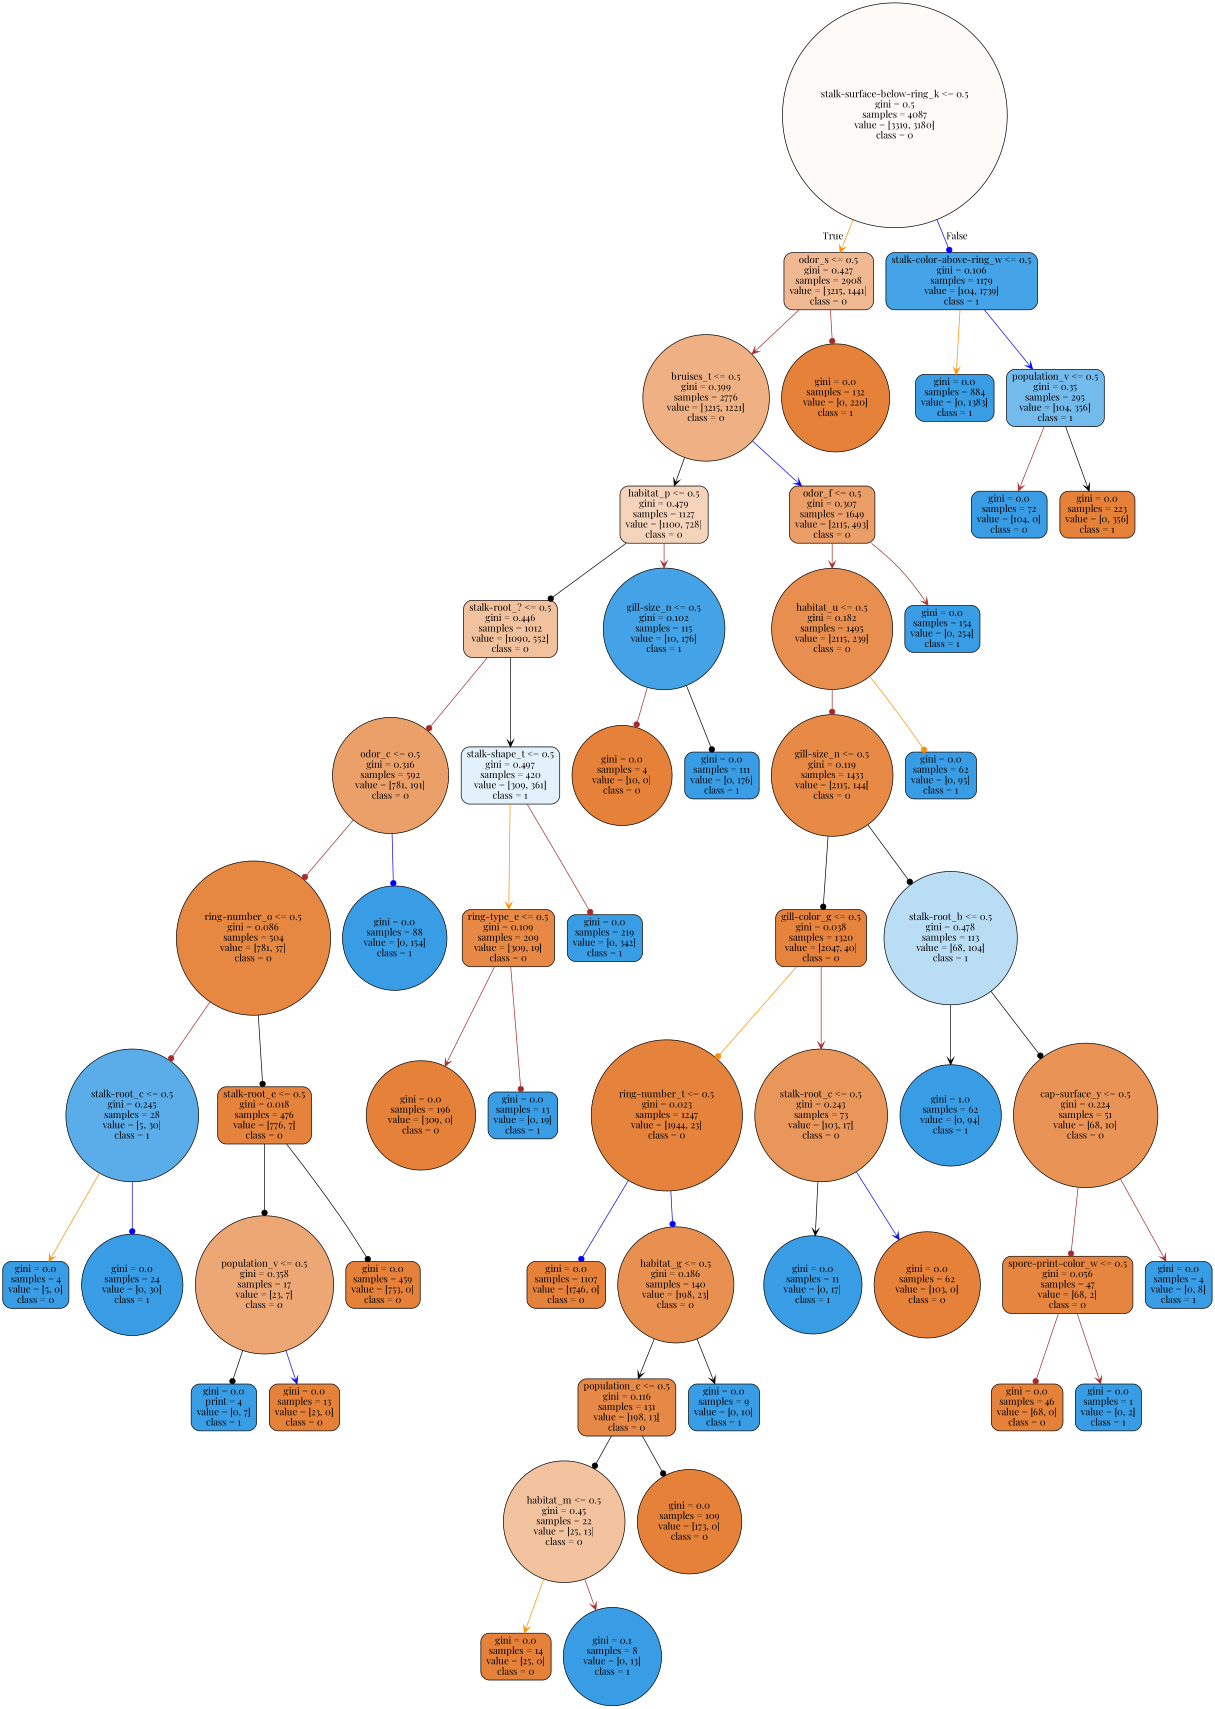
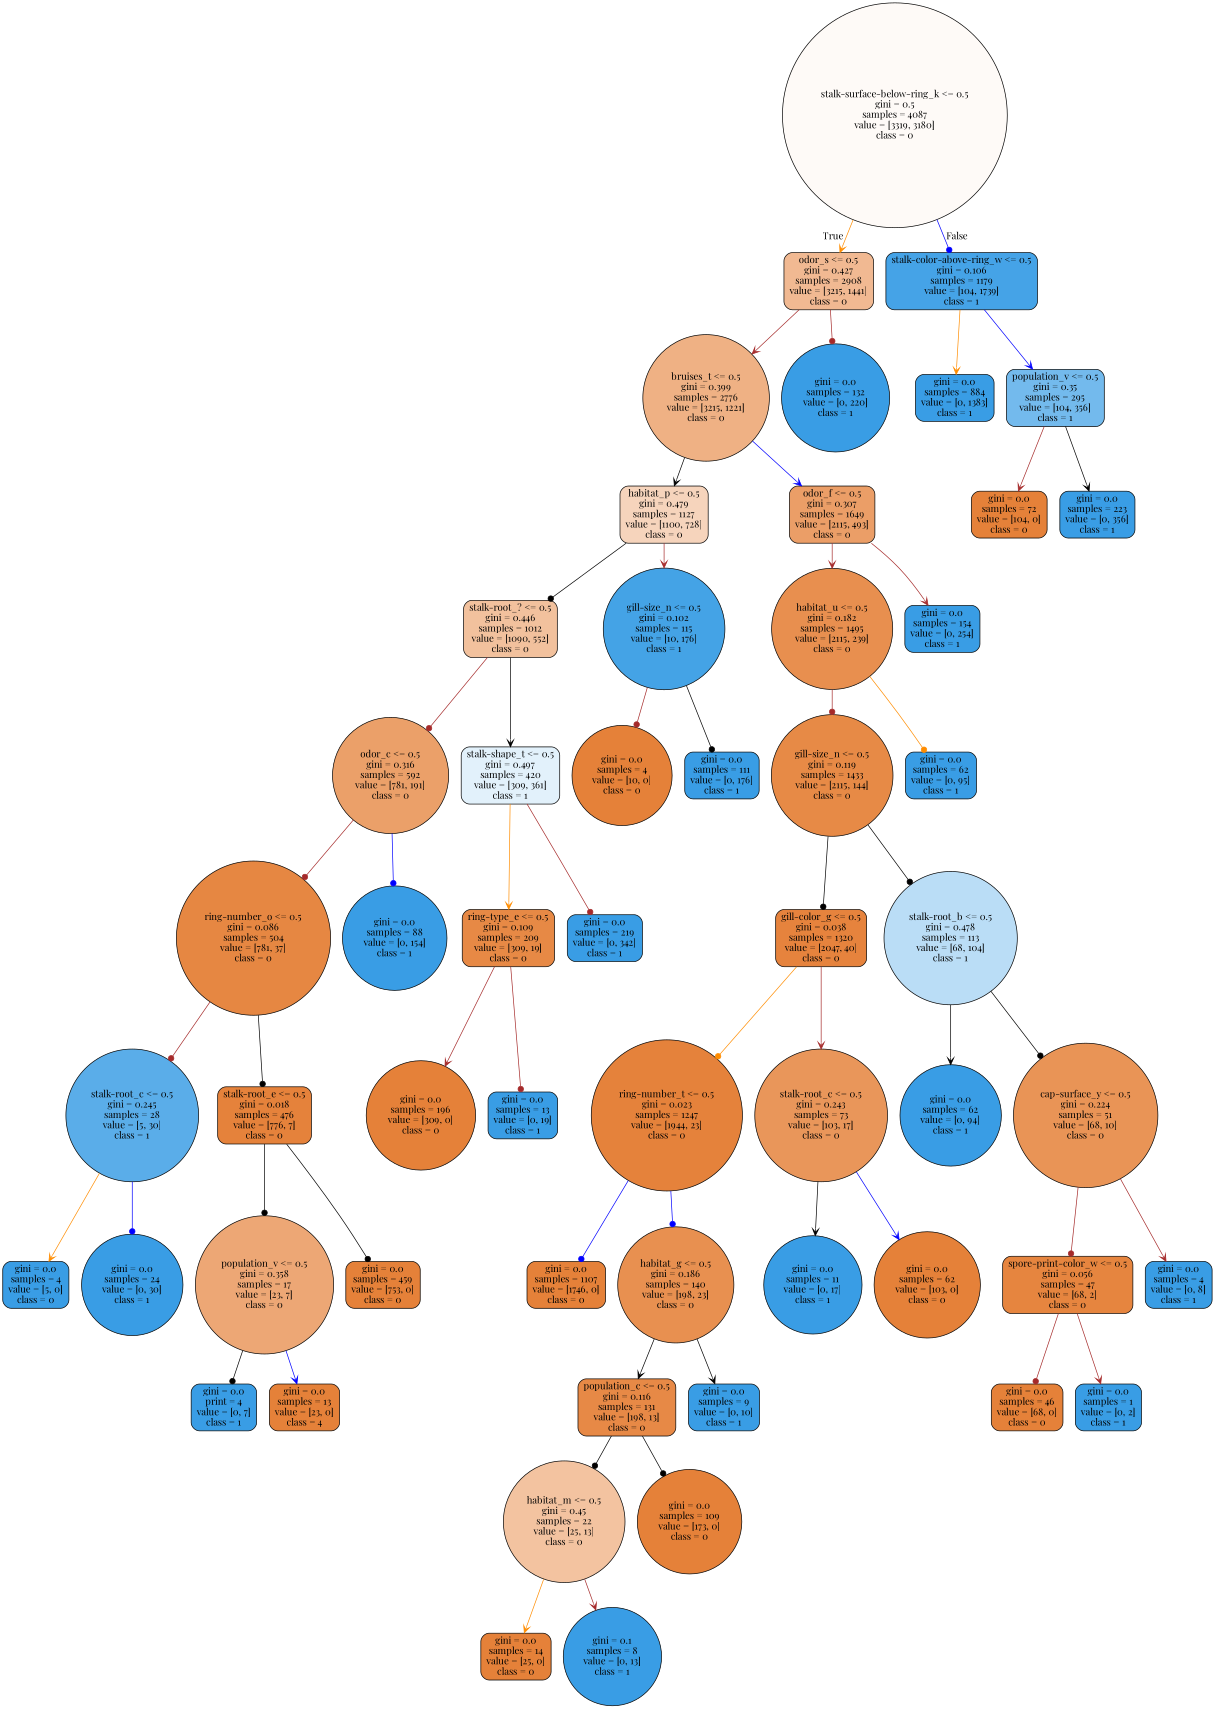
(836, 398) -> (836, 398)
(1009, 515) -> (1009, 515)
(1097, 515) -> (1097, 515)
(951, 1115) -> (951, 1115)
(304, 1407) -> (304, 1407)
